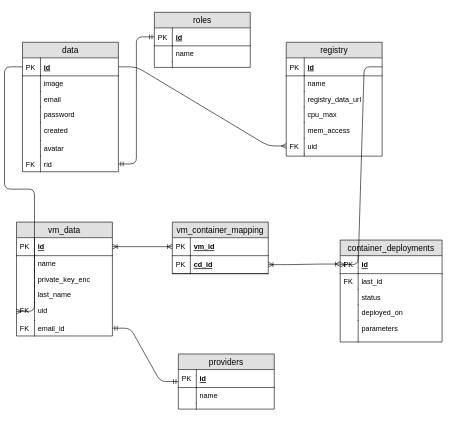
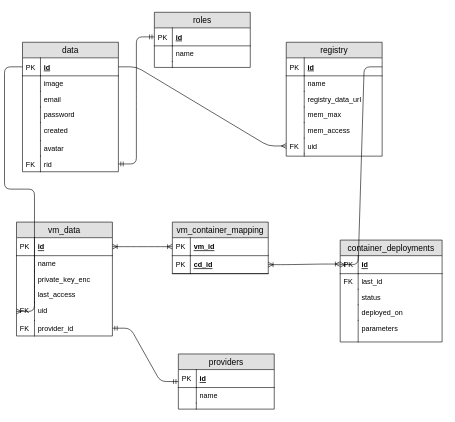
(322, 115) -> (322, 115)
(55, 295) -> (59, 295)
(51, 329) -> (58, 329)
